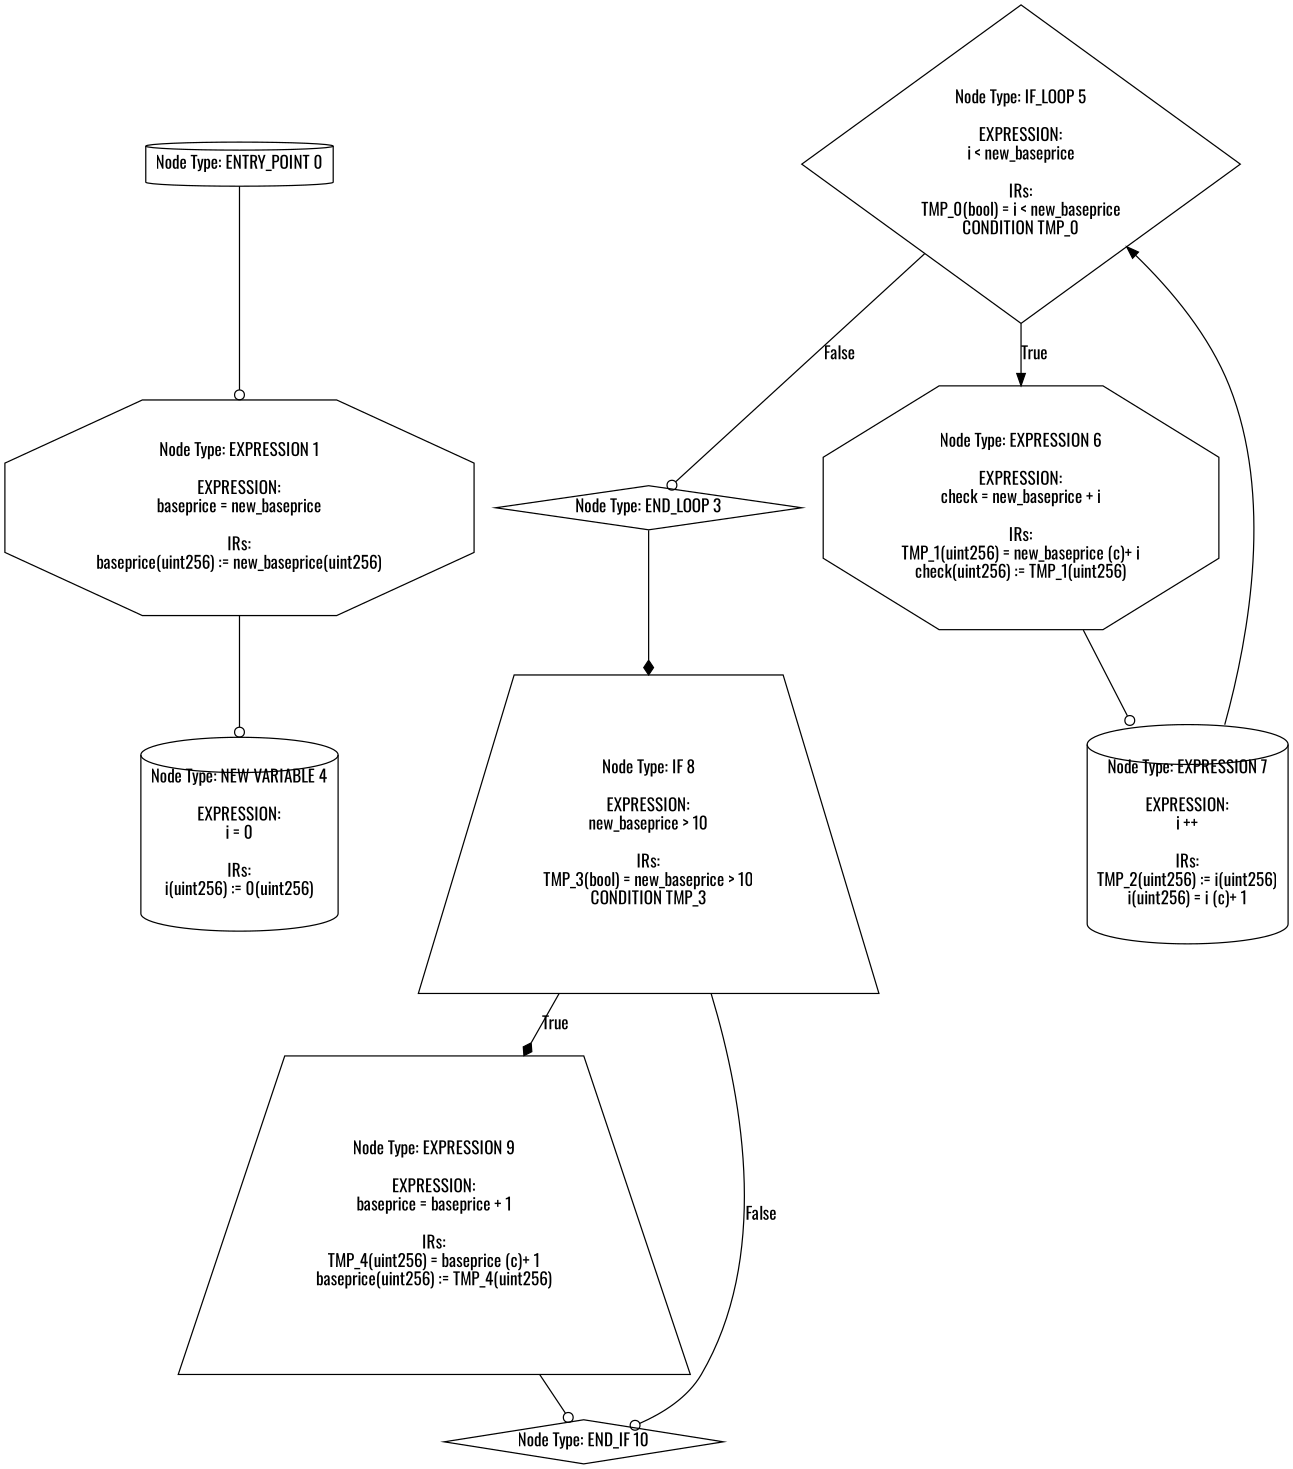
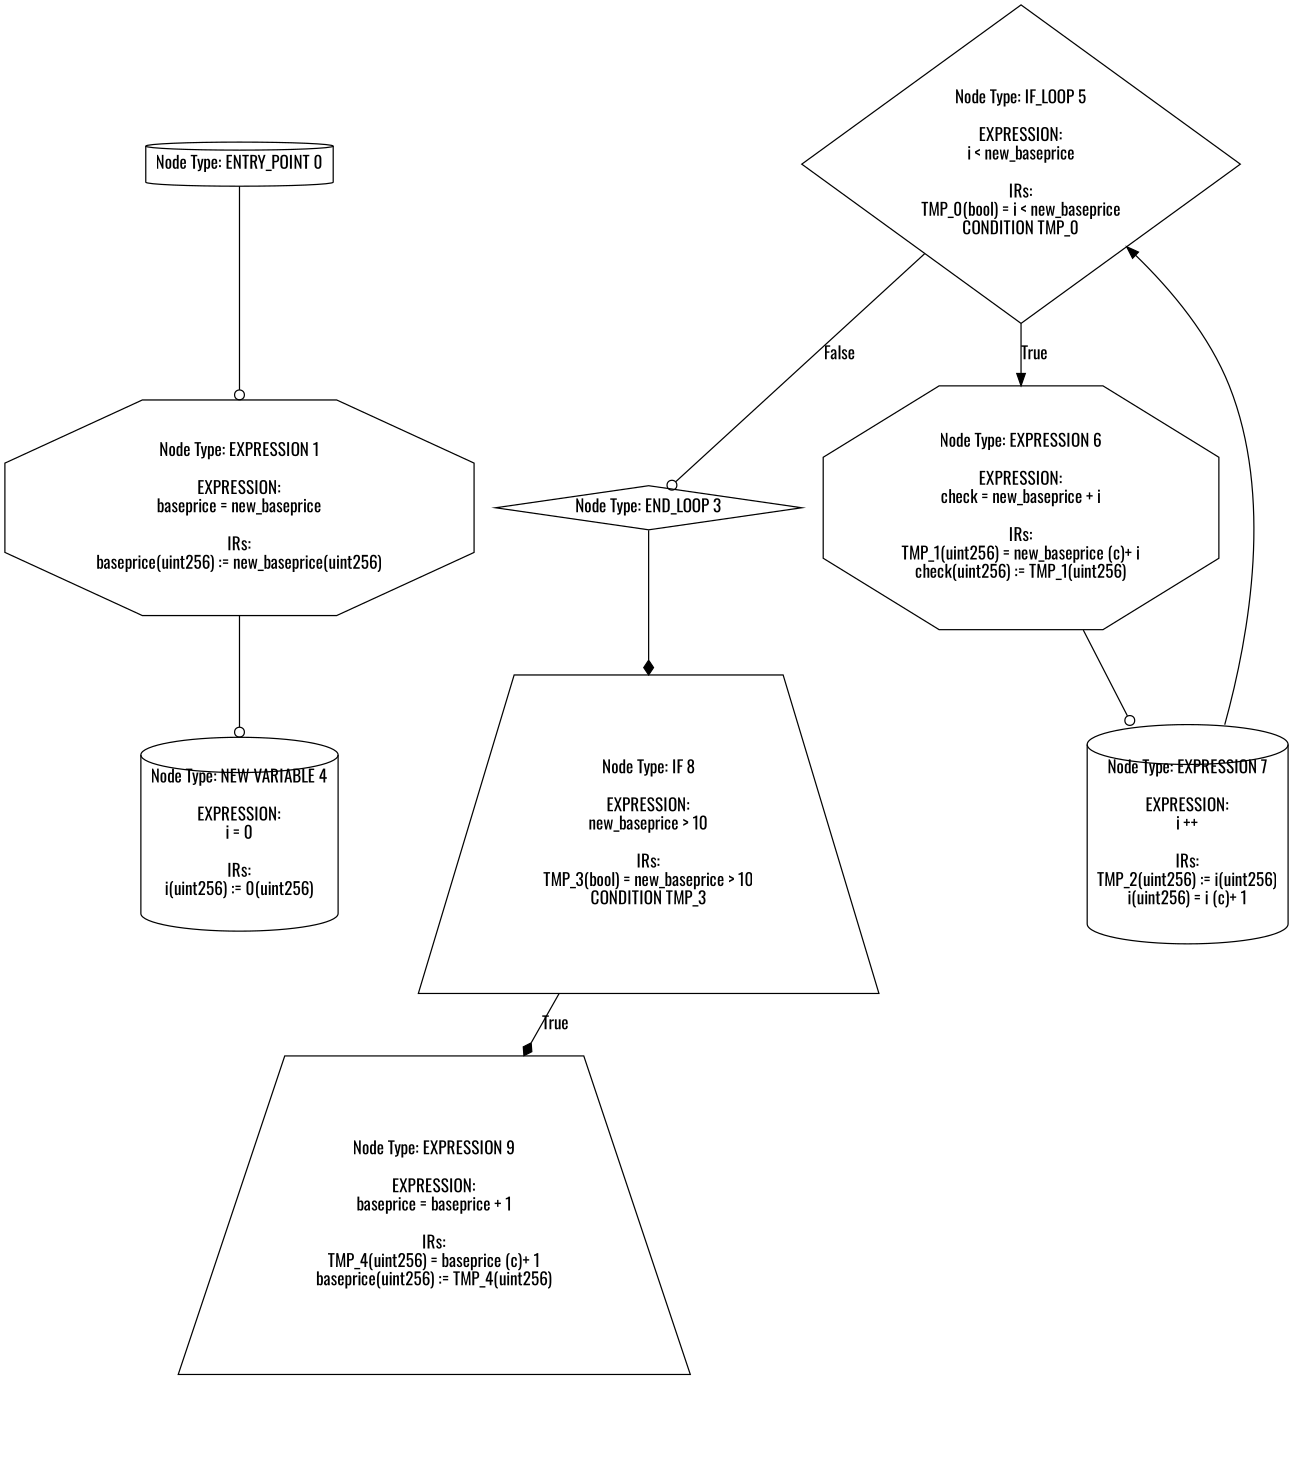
(584, 1442) -> none
